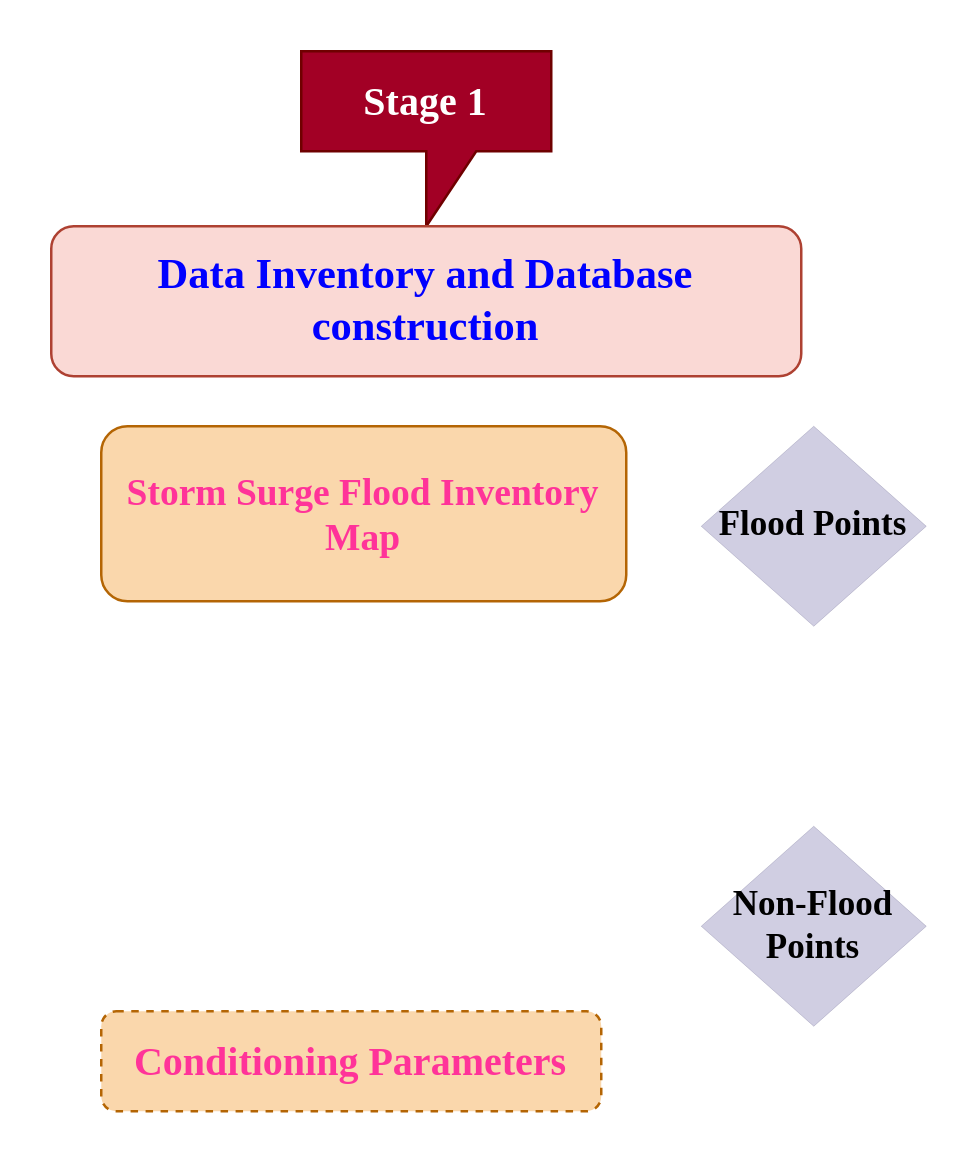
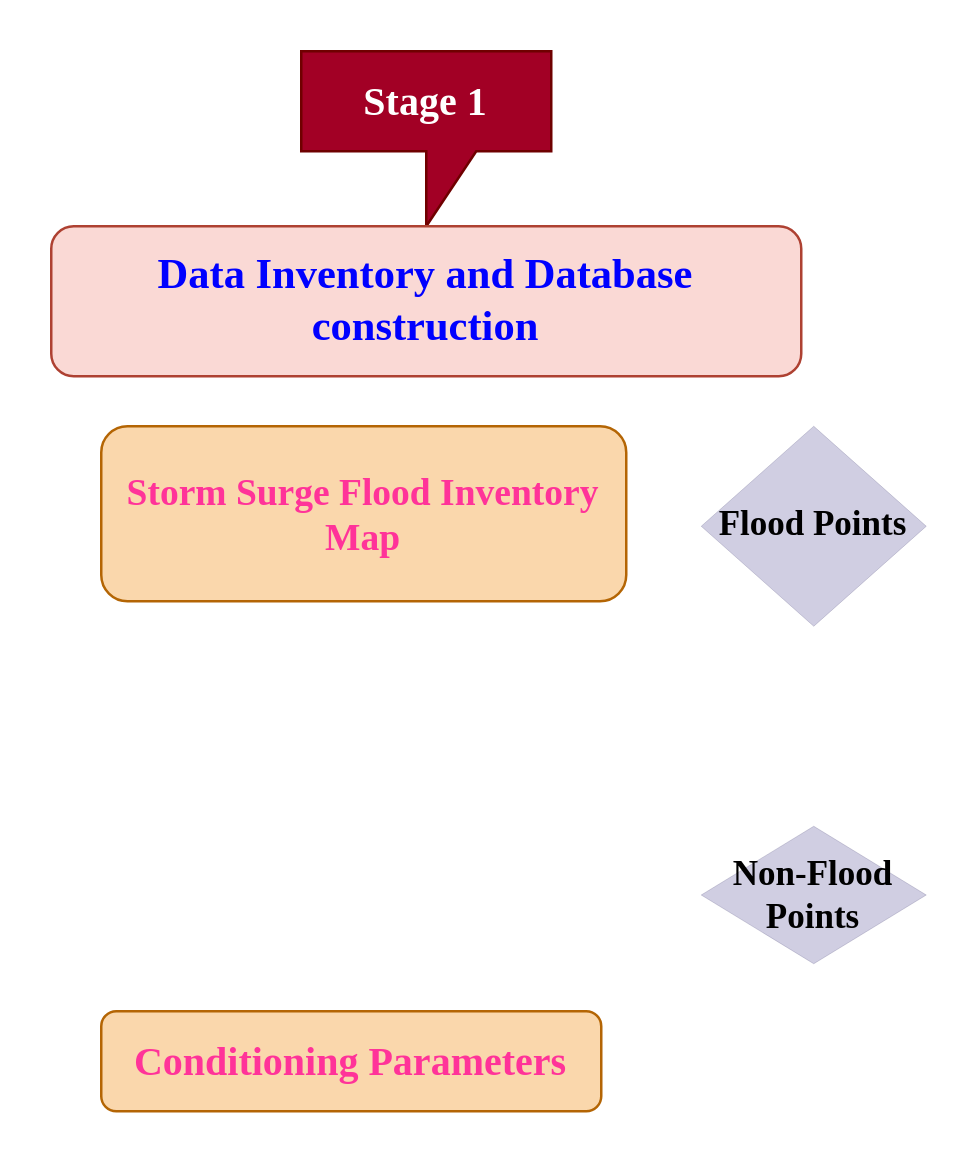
(814, 926) -> (814, 895)
(351, 1061) -> (351, 1061)
